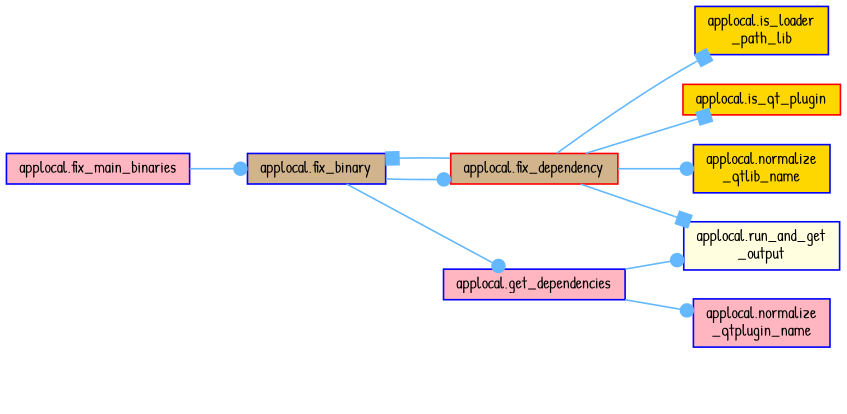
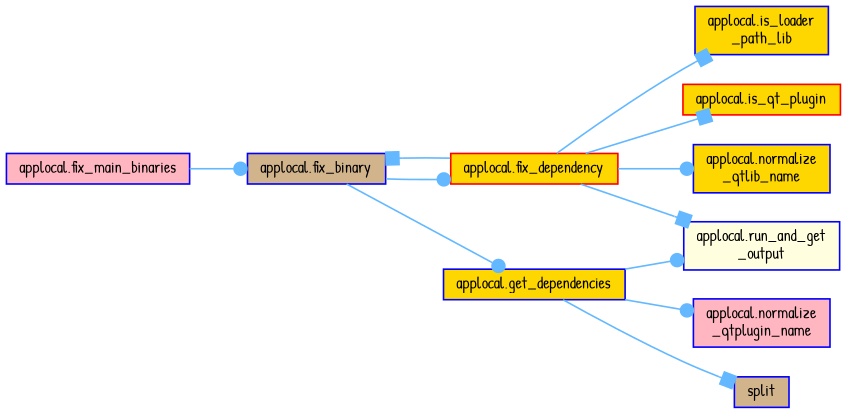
(534, 169) -> (534, 169)
(534, 284) -> (534, 284)
none -> (762, 392)
